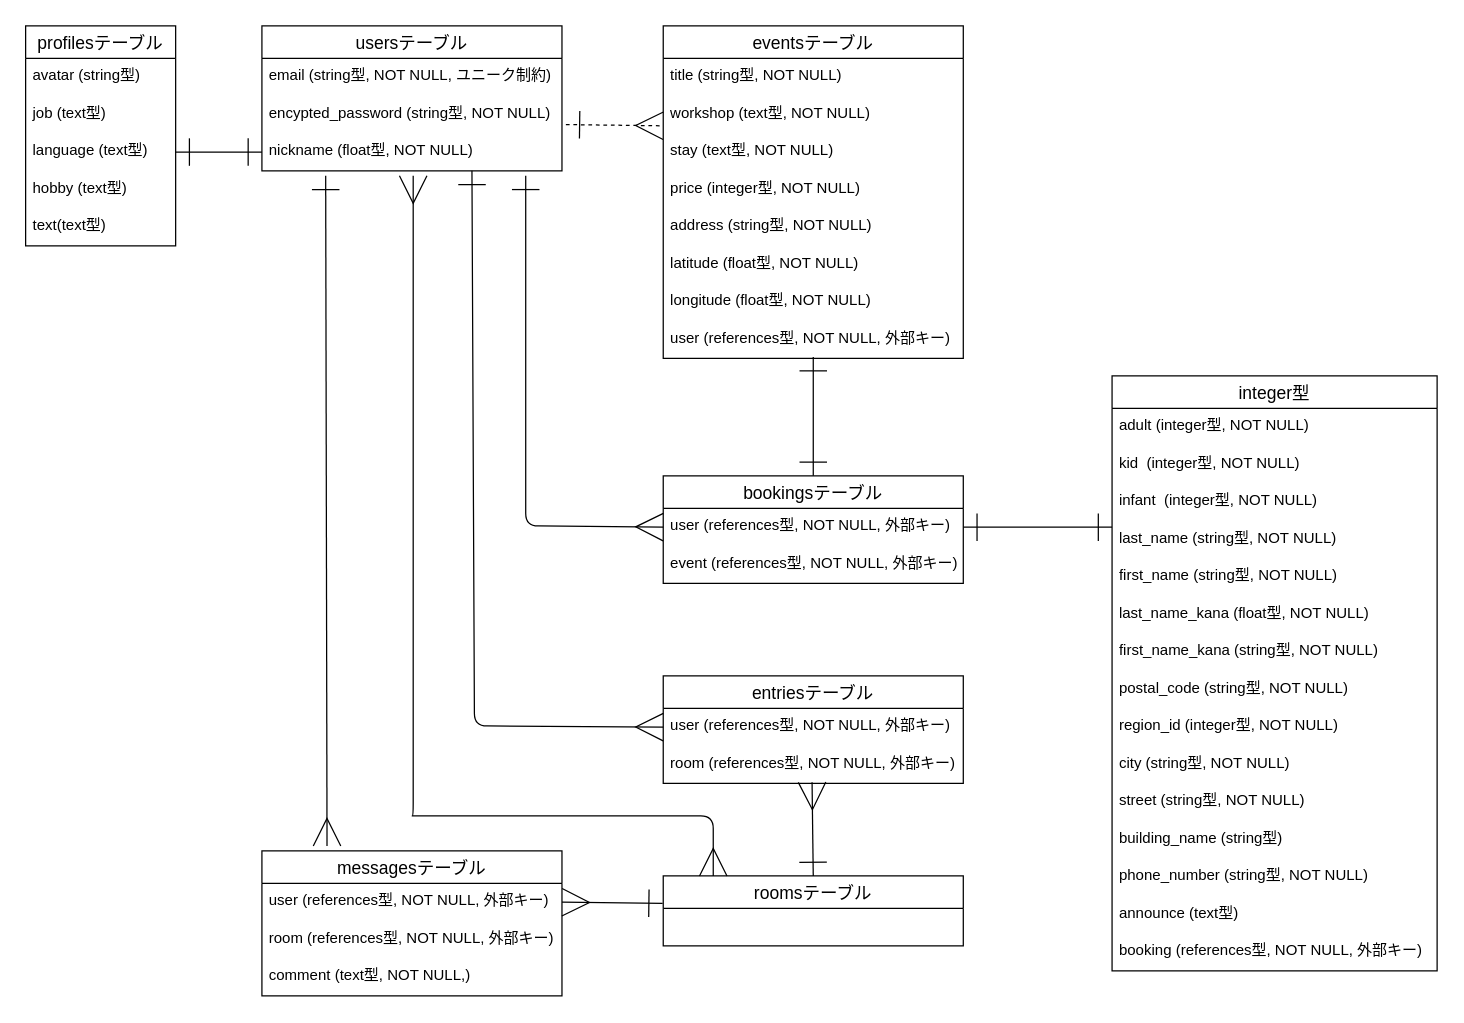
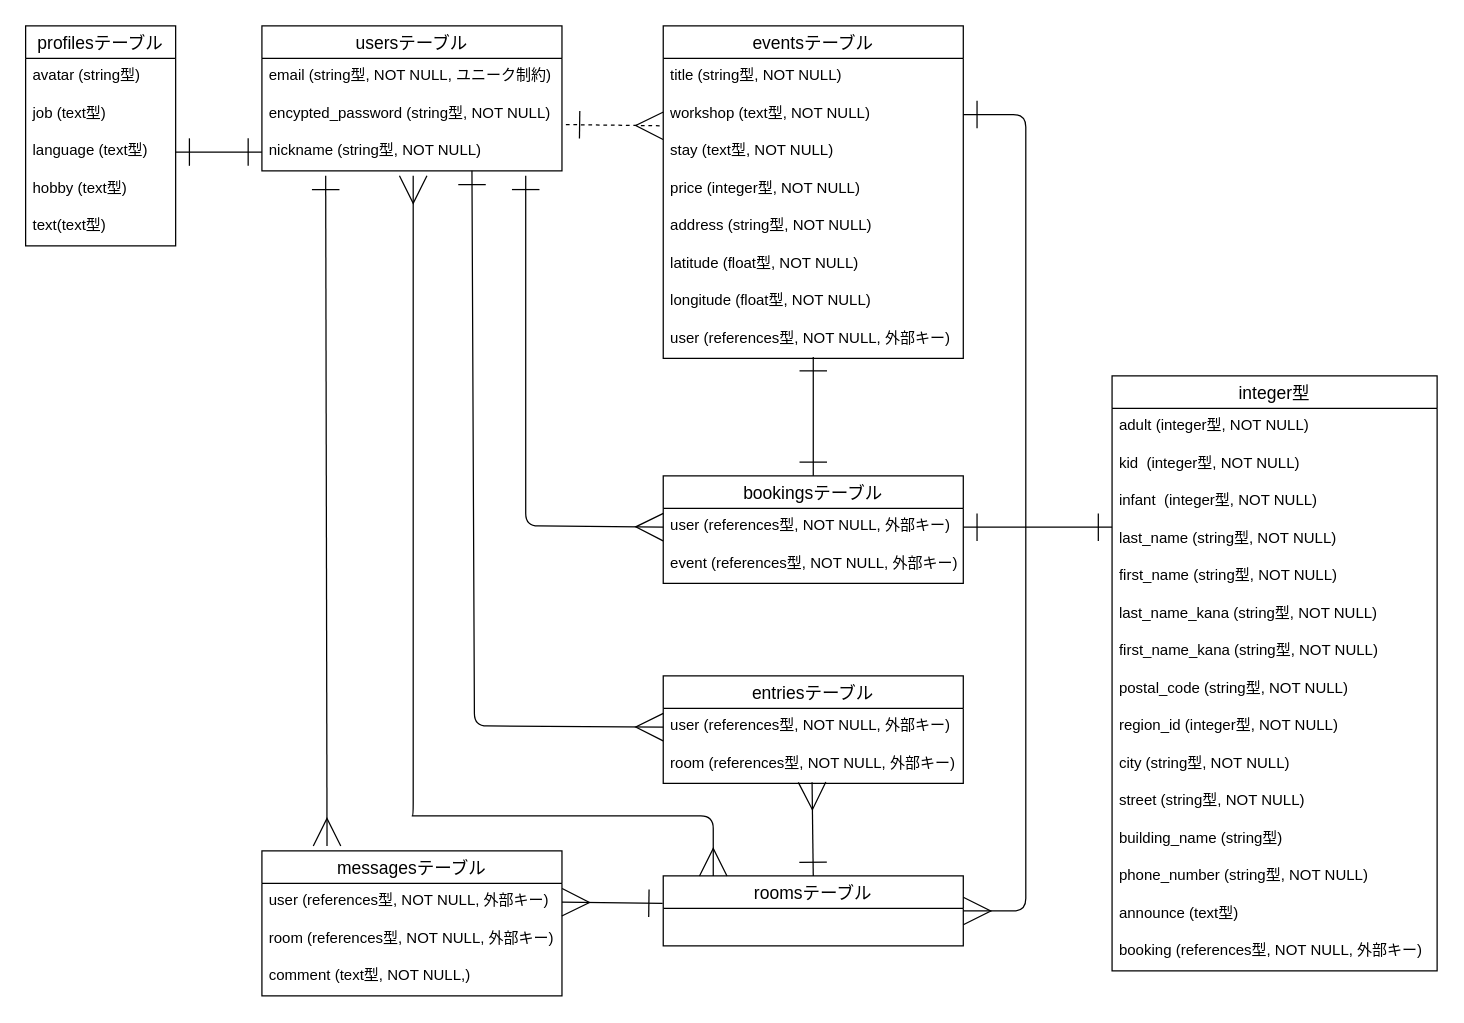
(374, 150) -> (378, 150)
none -> (1026, 512)
(1249, 613) -> (1253, 613)
